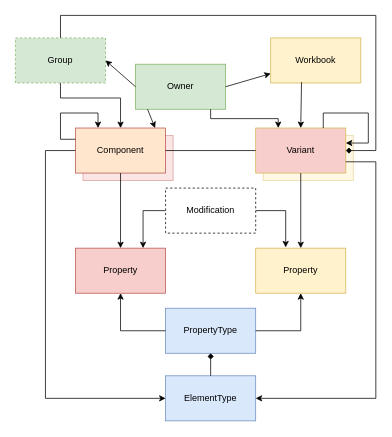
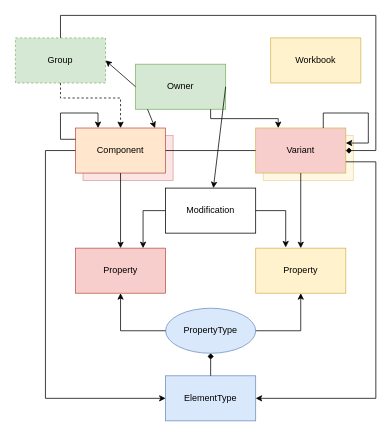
(246, 81) -> (220, 134)
(301, 92) -> none
(120, 109) -> (120, 109)
(210, 210) -> (210, 210)
(210, 330) -> (210, 330)
